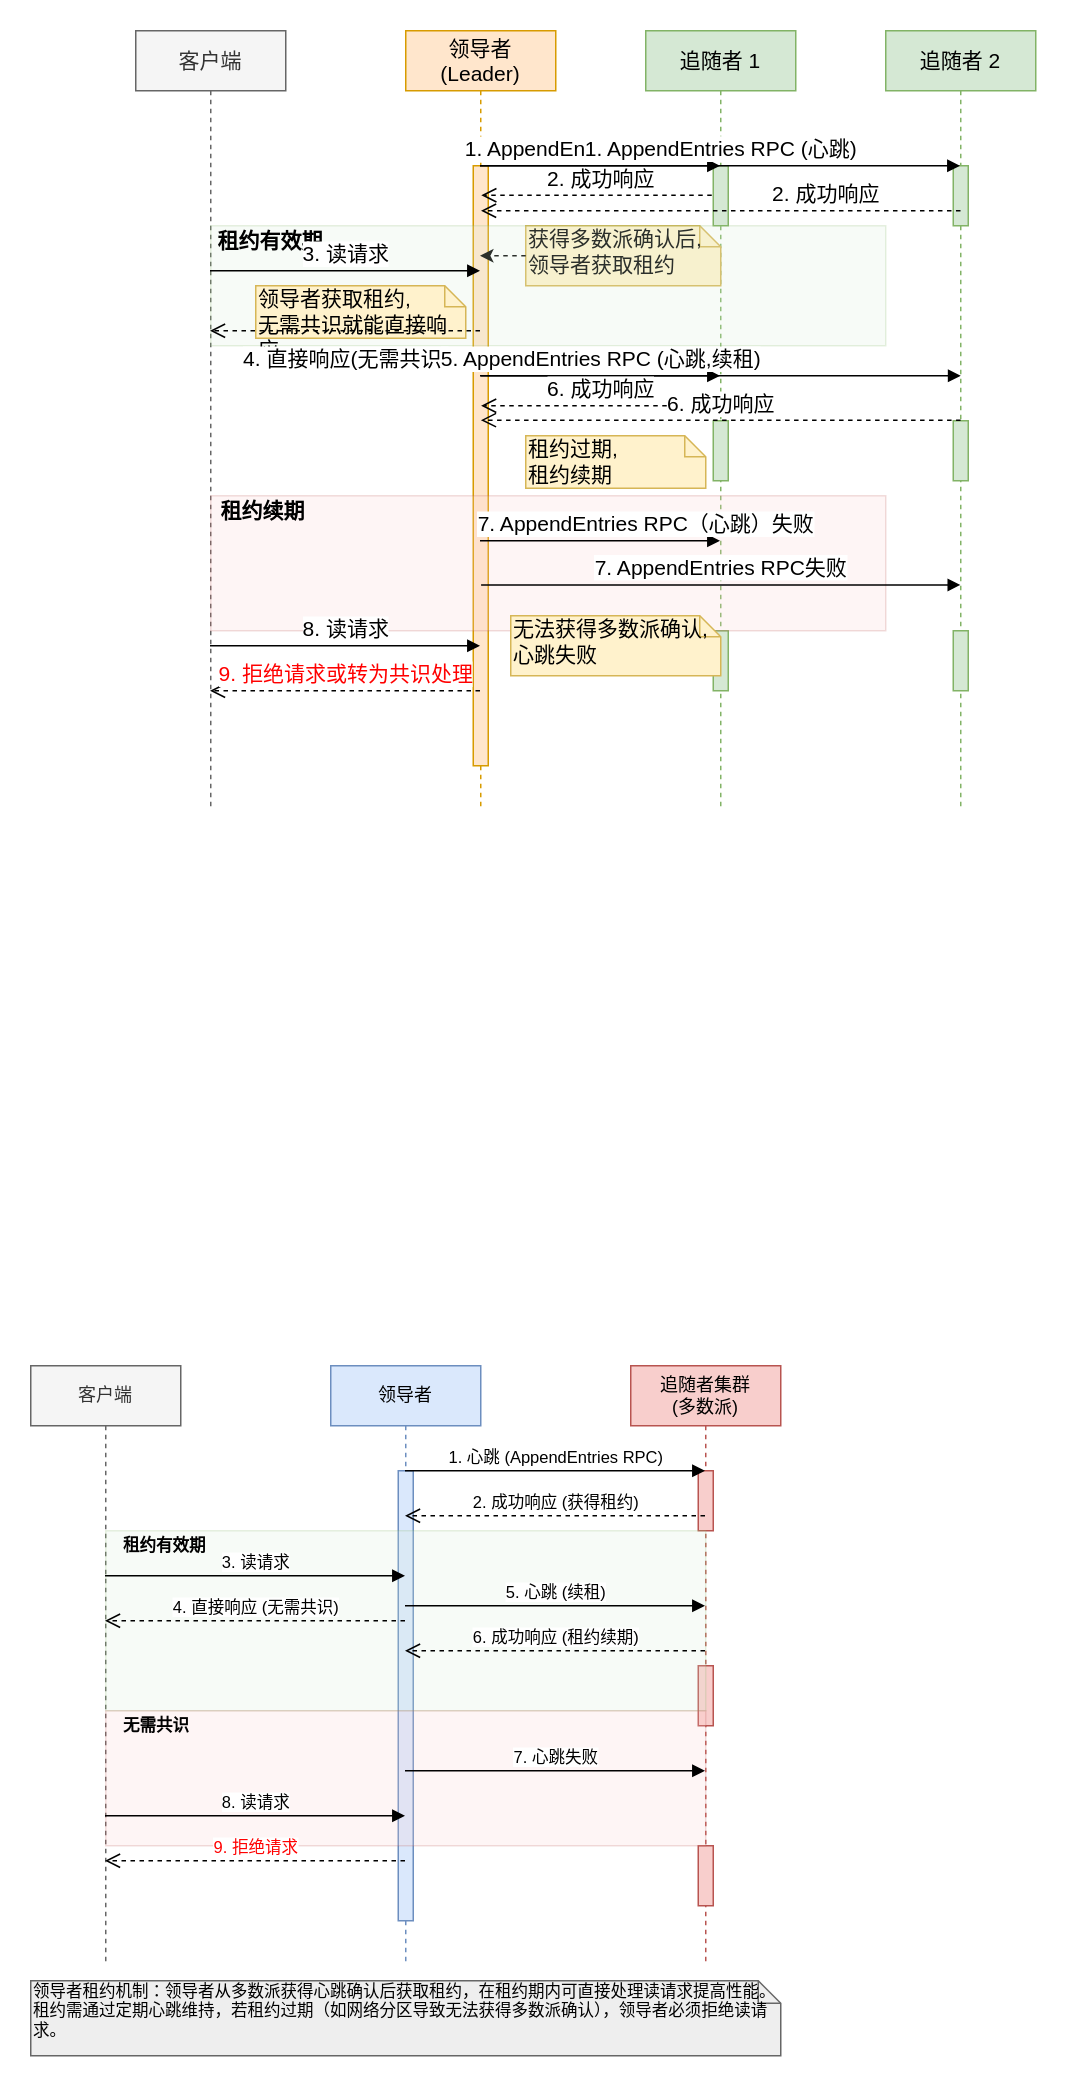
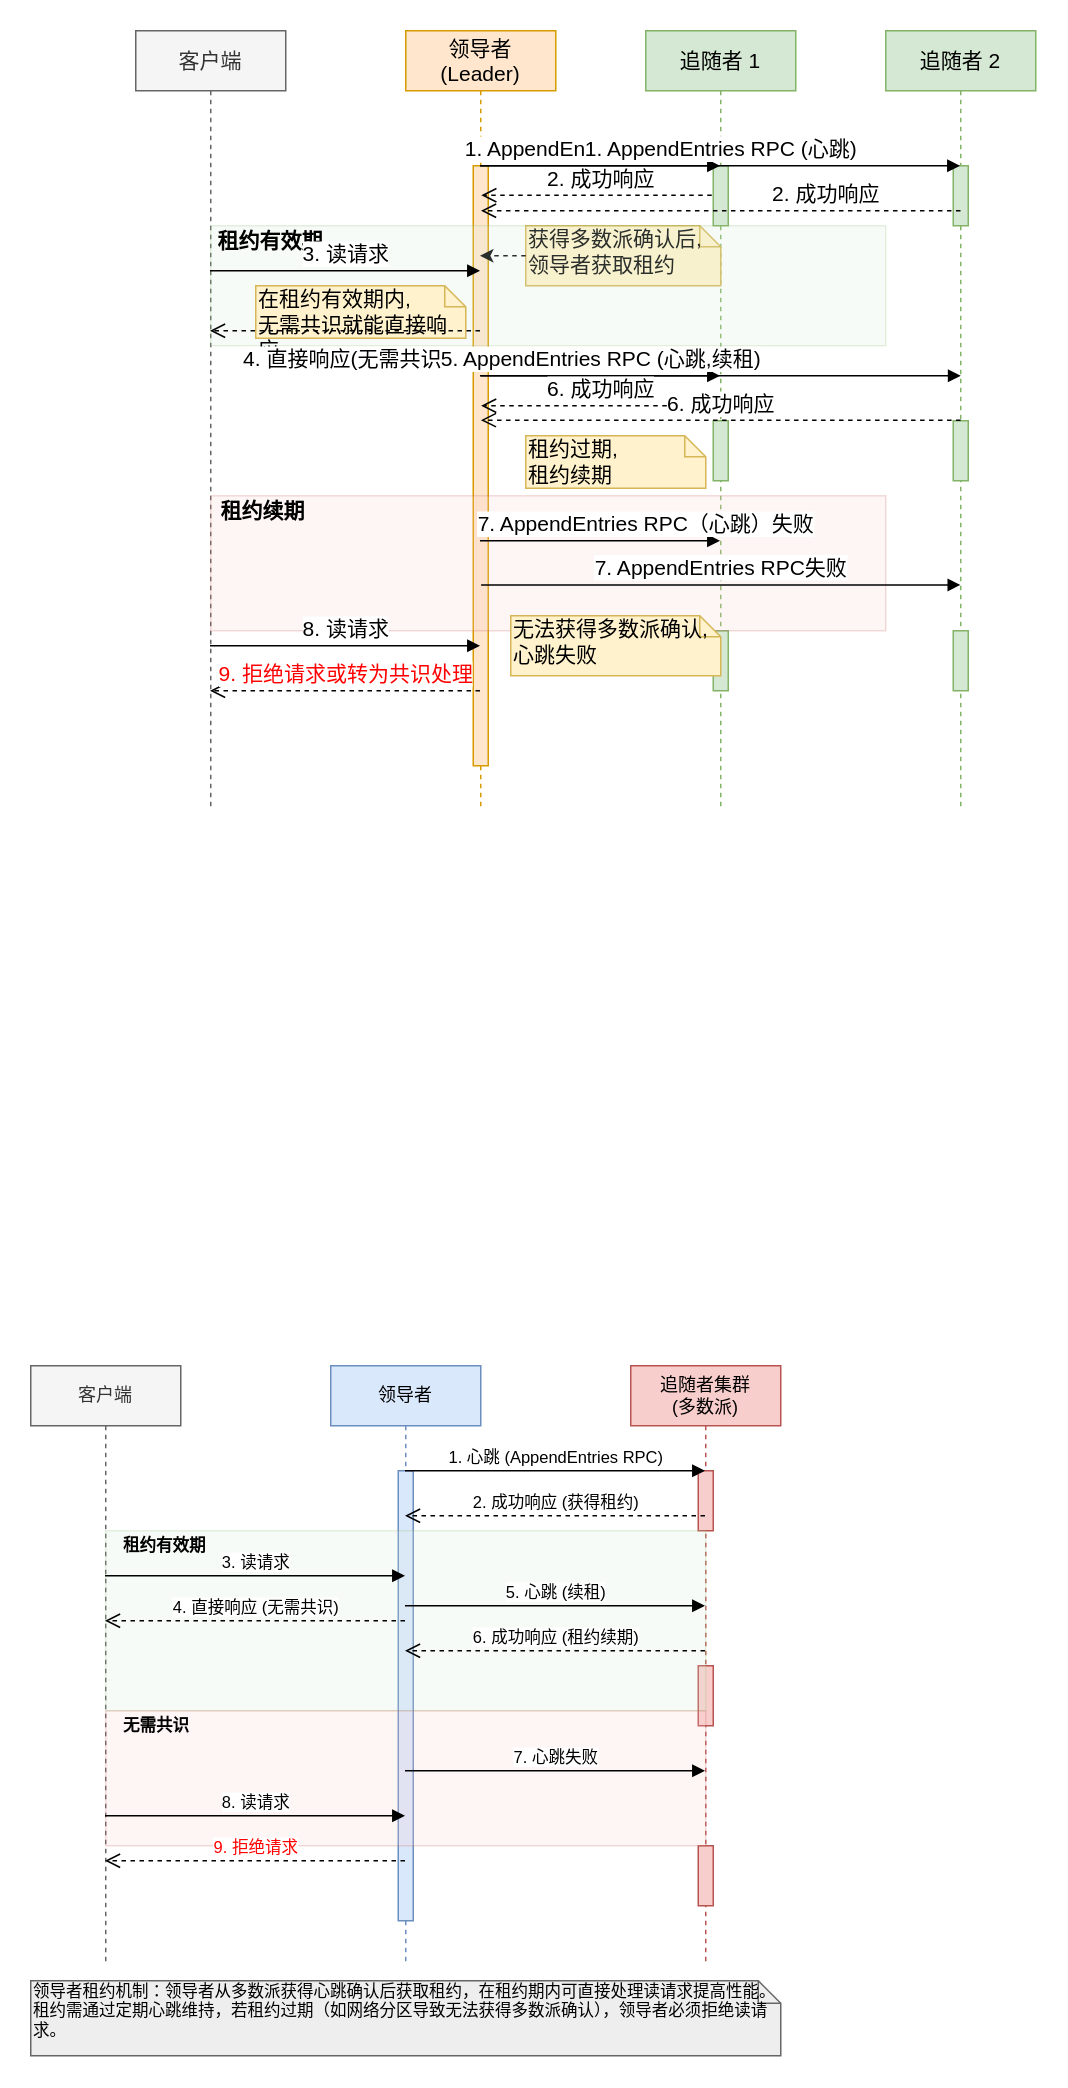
(362, 325) -> (362, 325)
